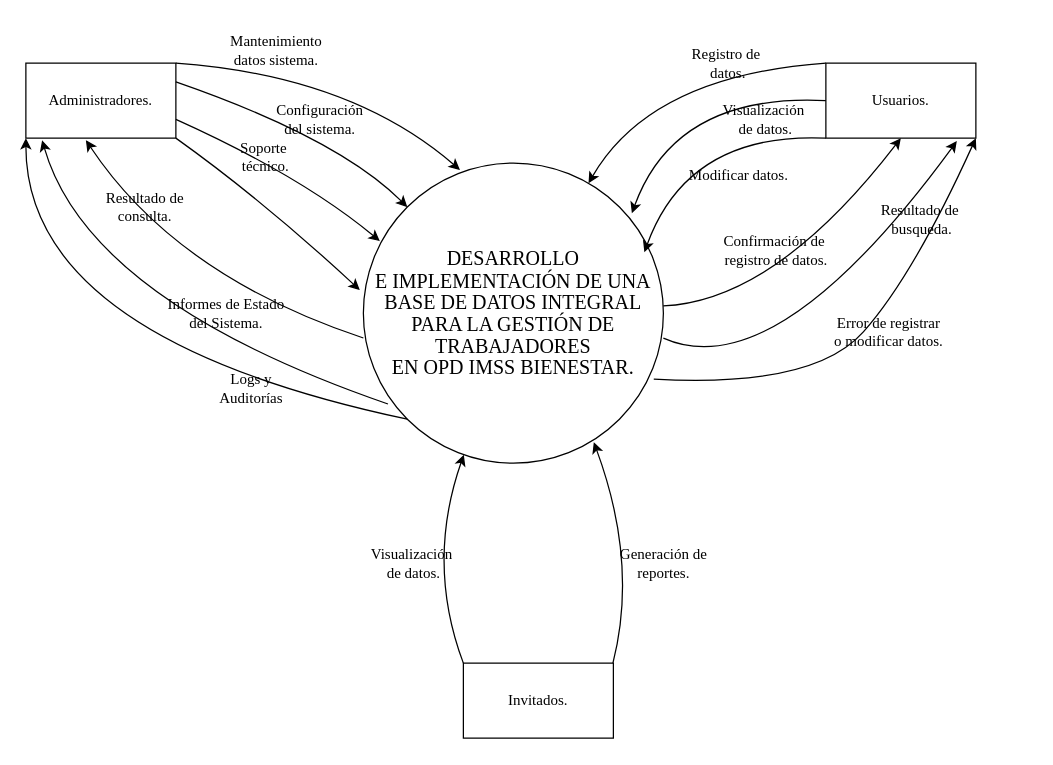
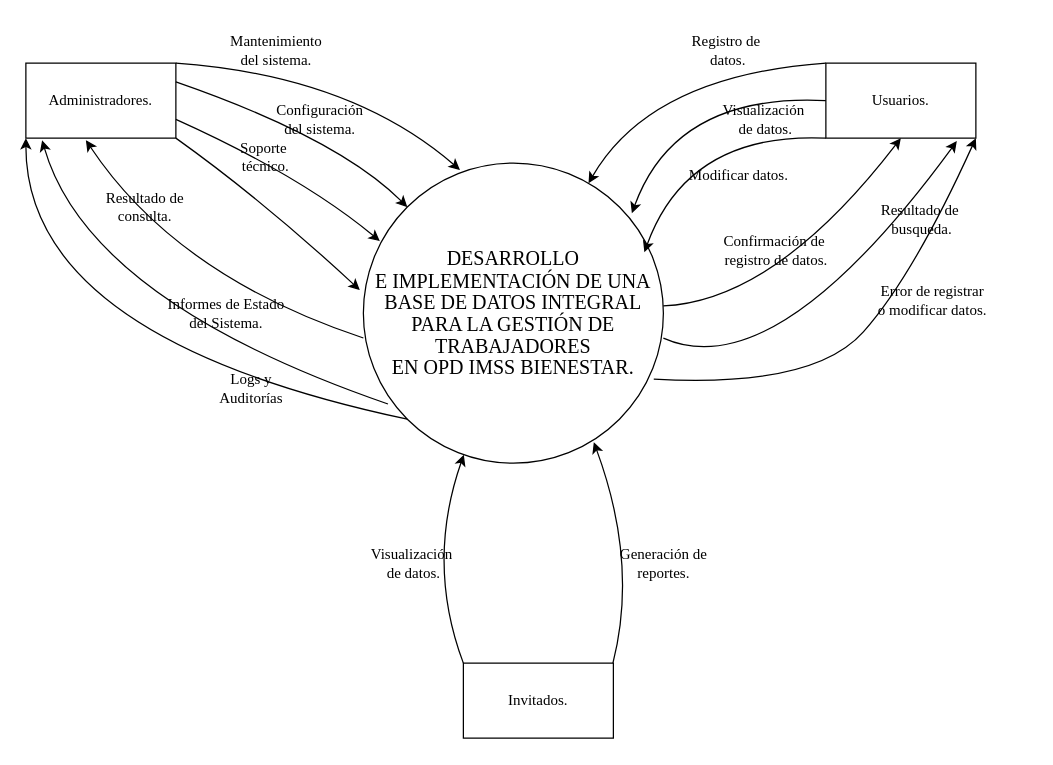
(276, 51) -> (276, 51)
(726, 63) -> (726, 51)
(888, 332) -> (932, 301)
